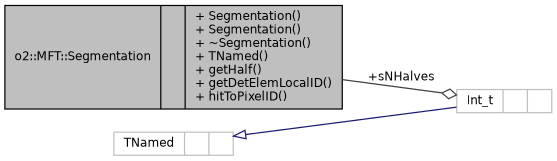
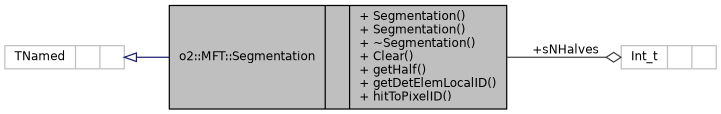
(232, 57) -> (387, 57)
(351, 121) -> (153, 57)
